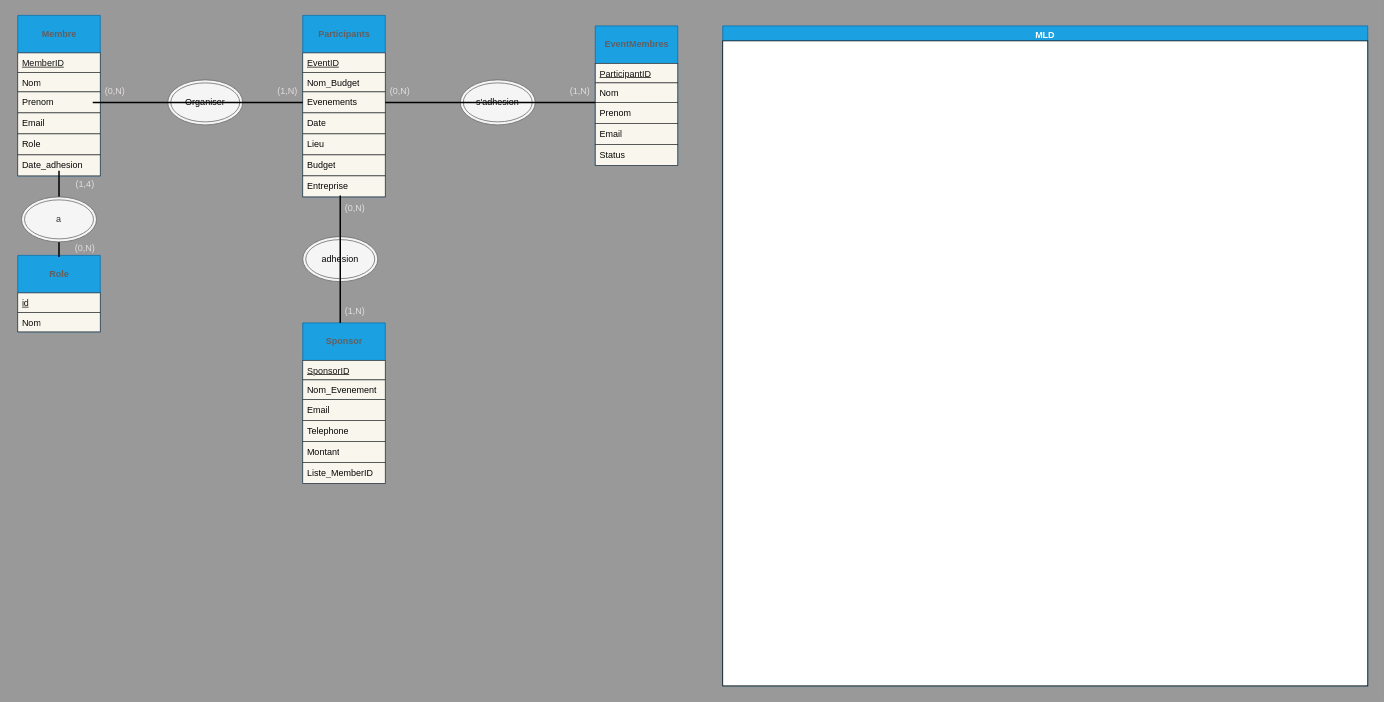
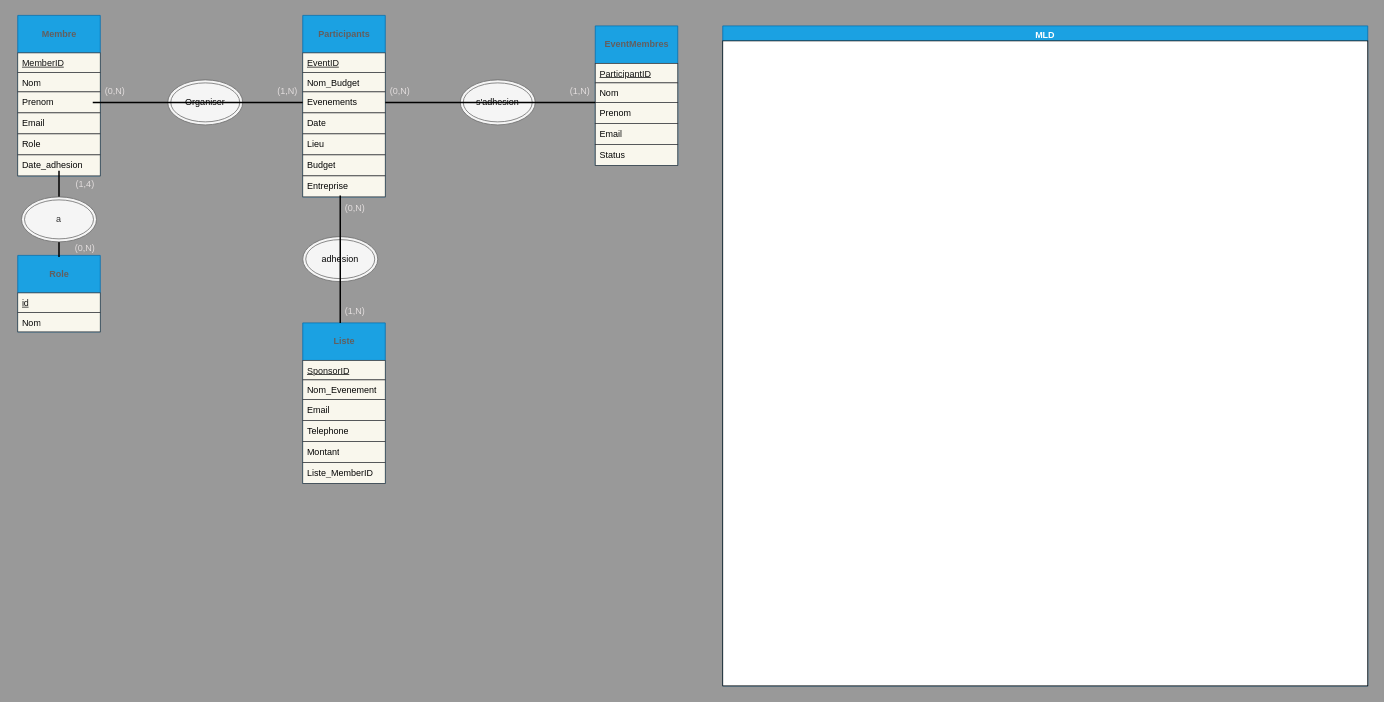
(344, 342) -> (344, 342)
